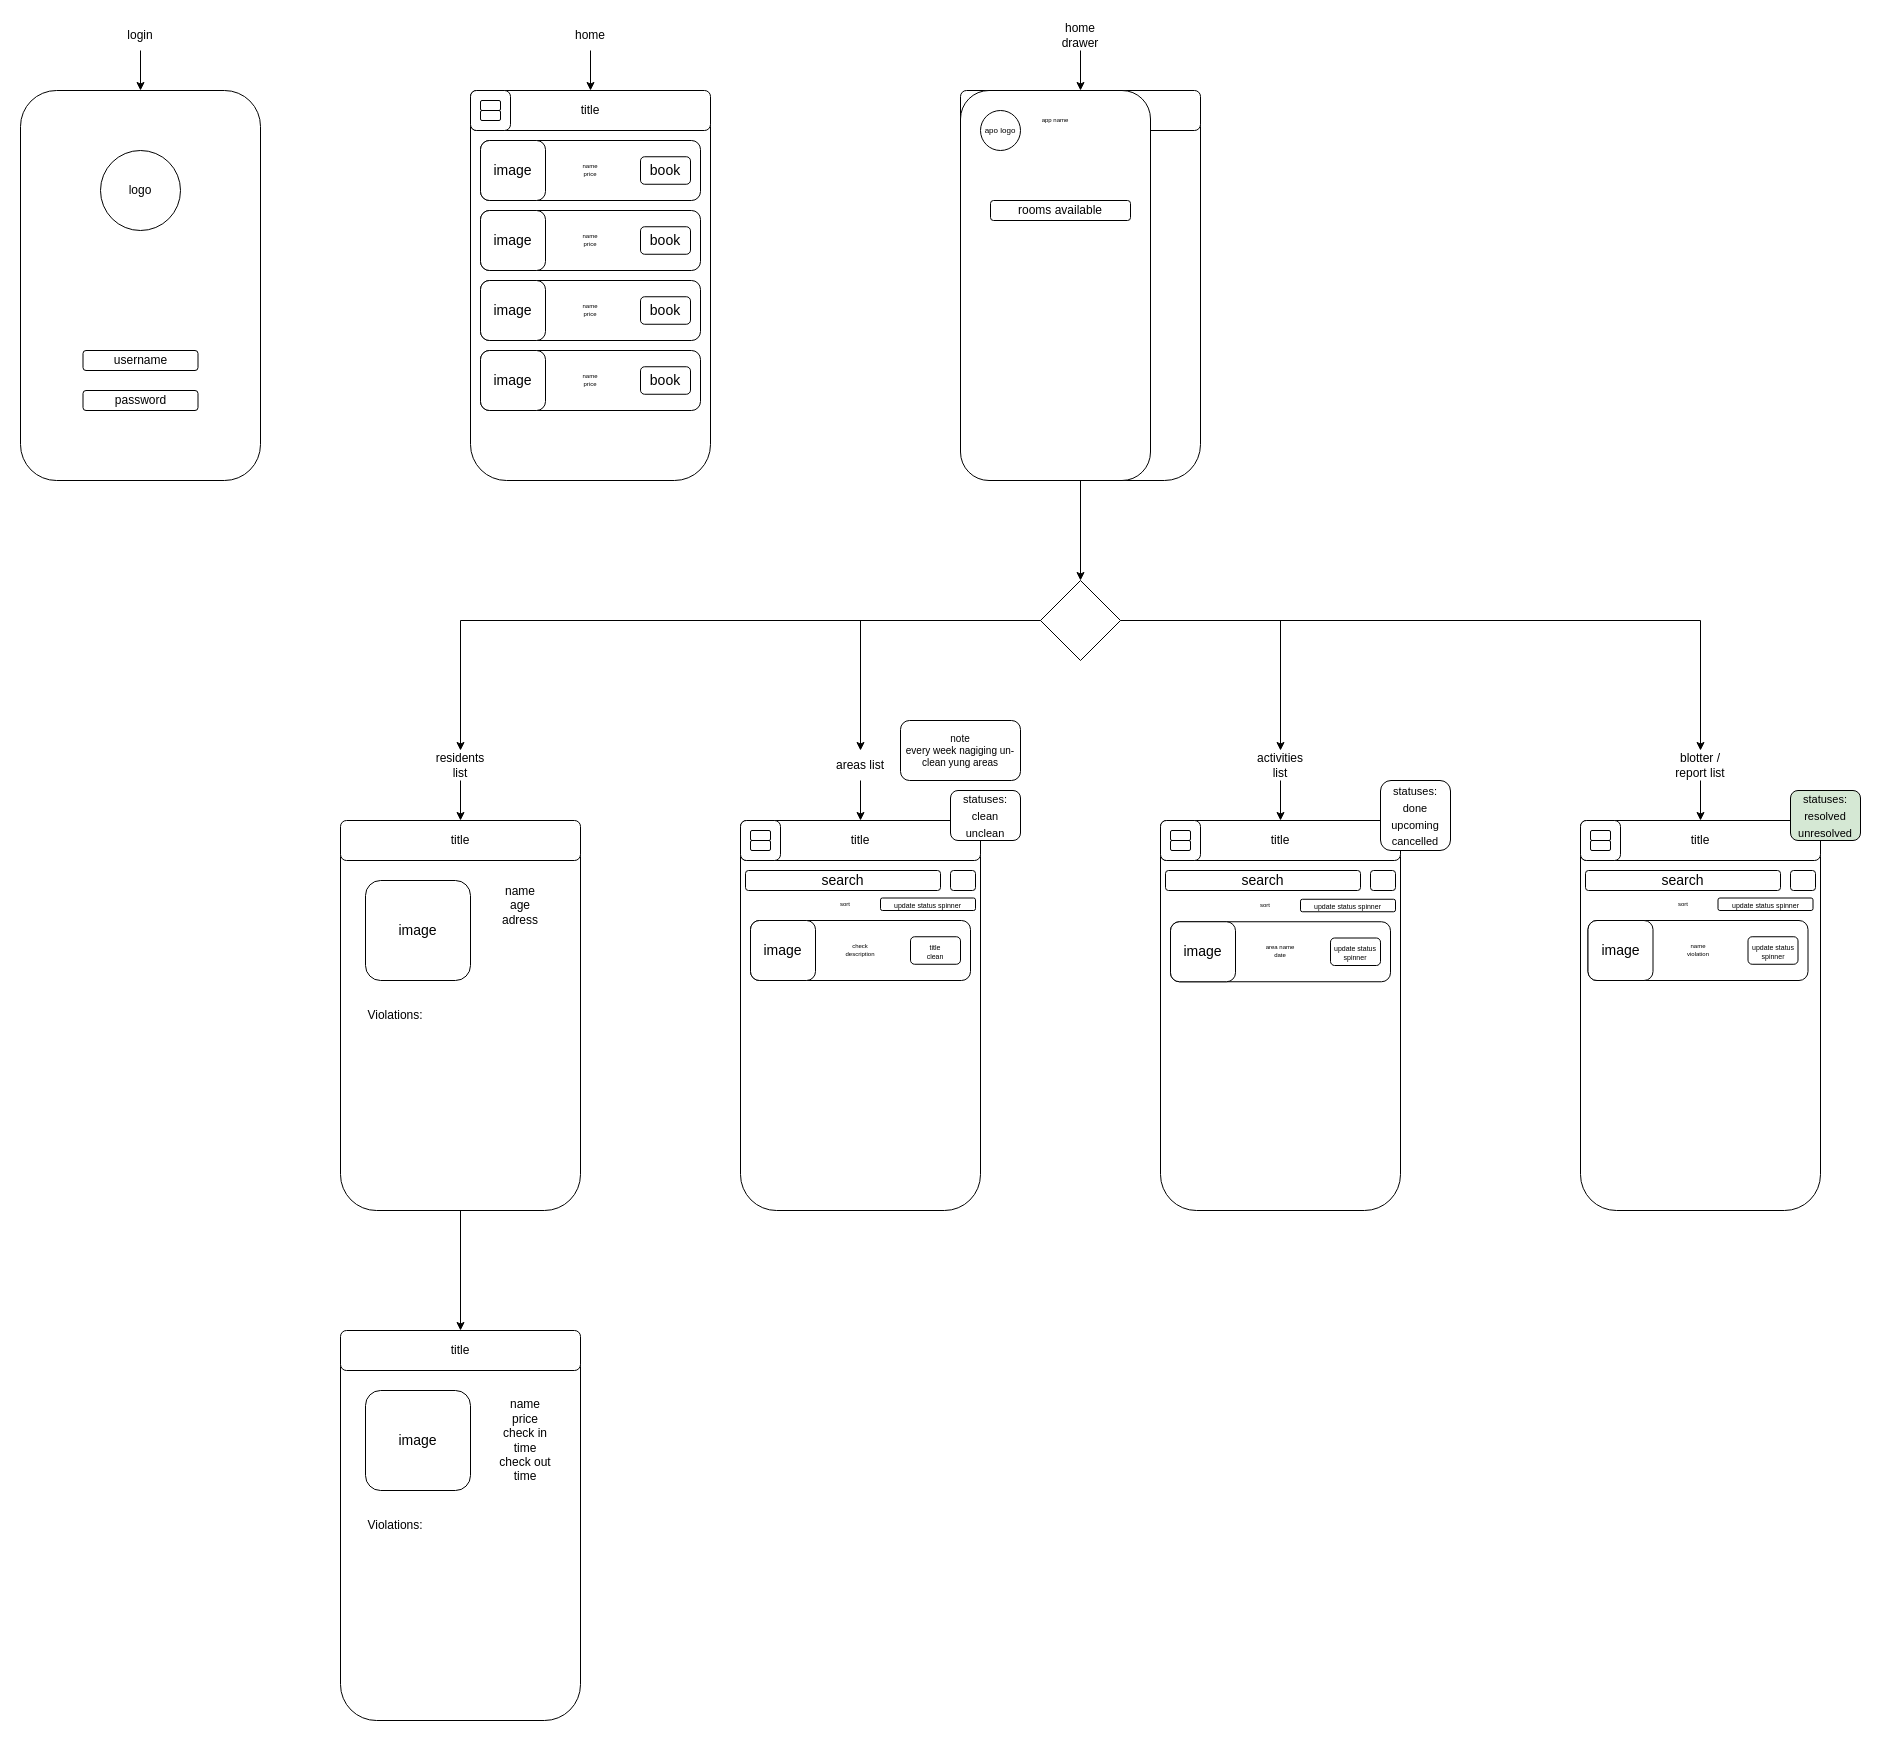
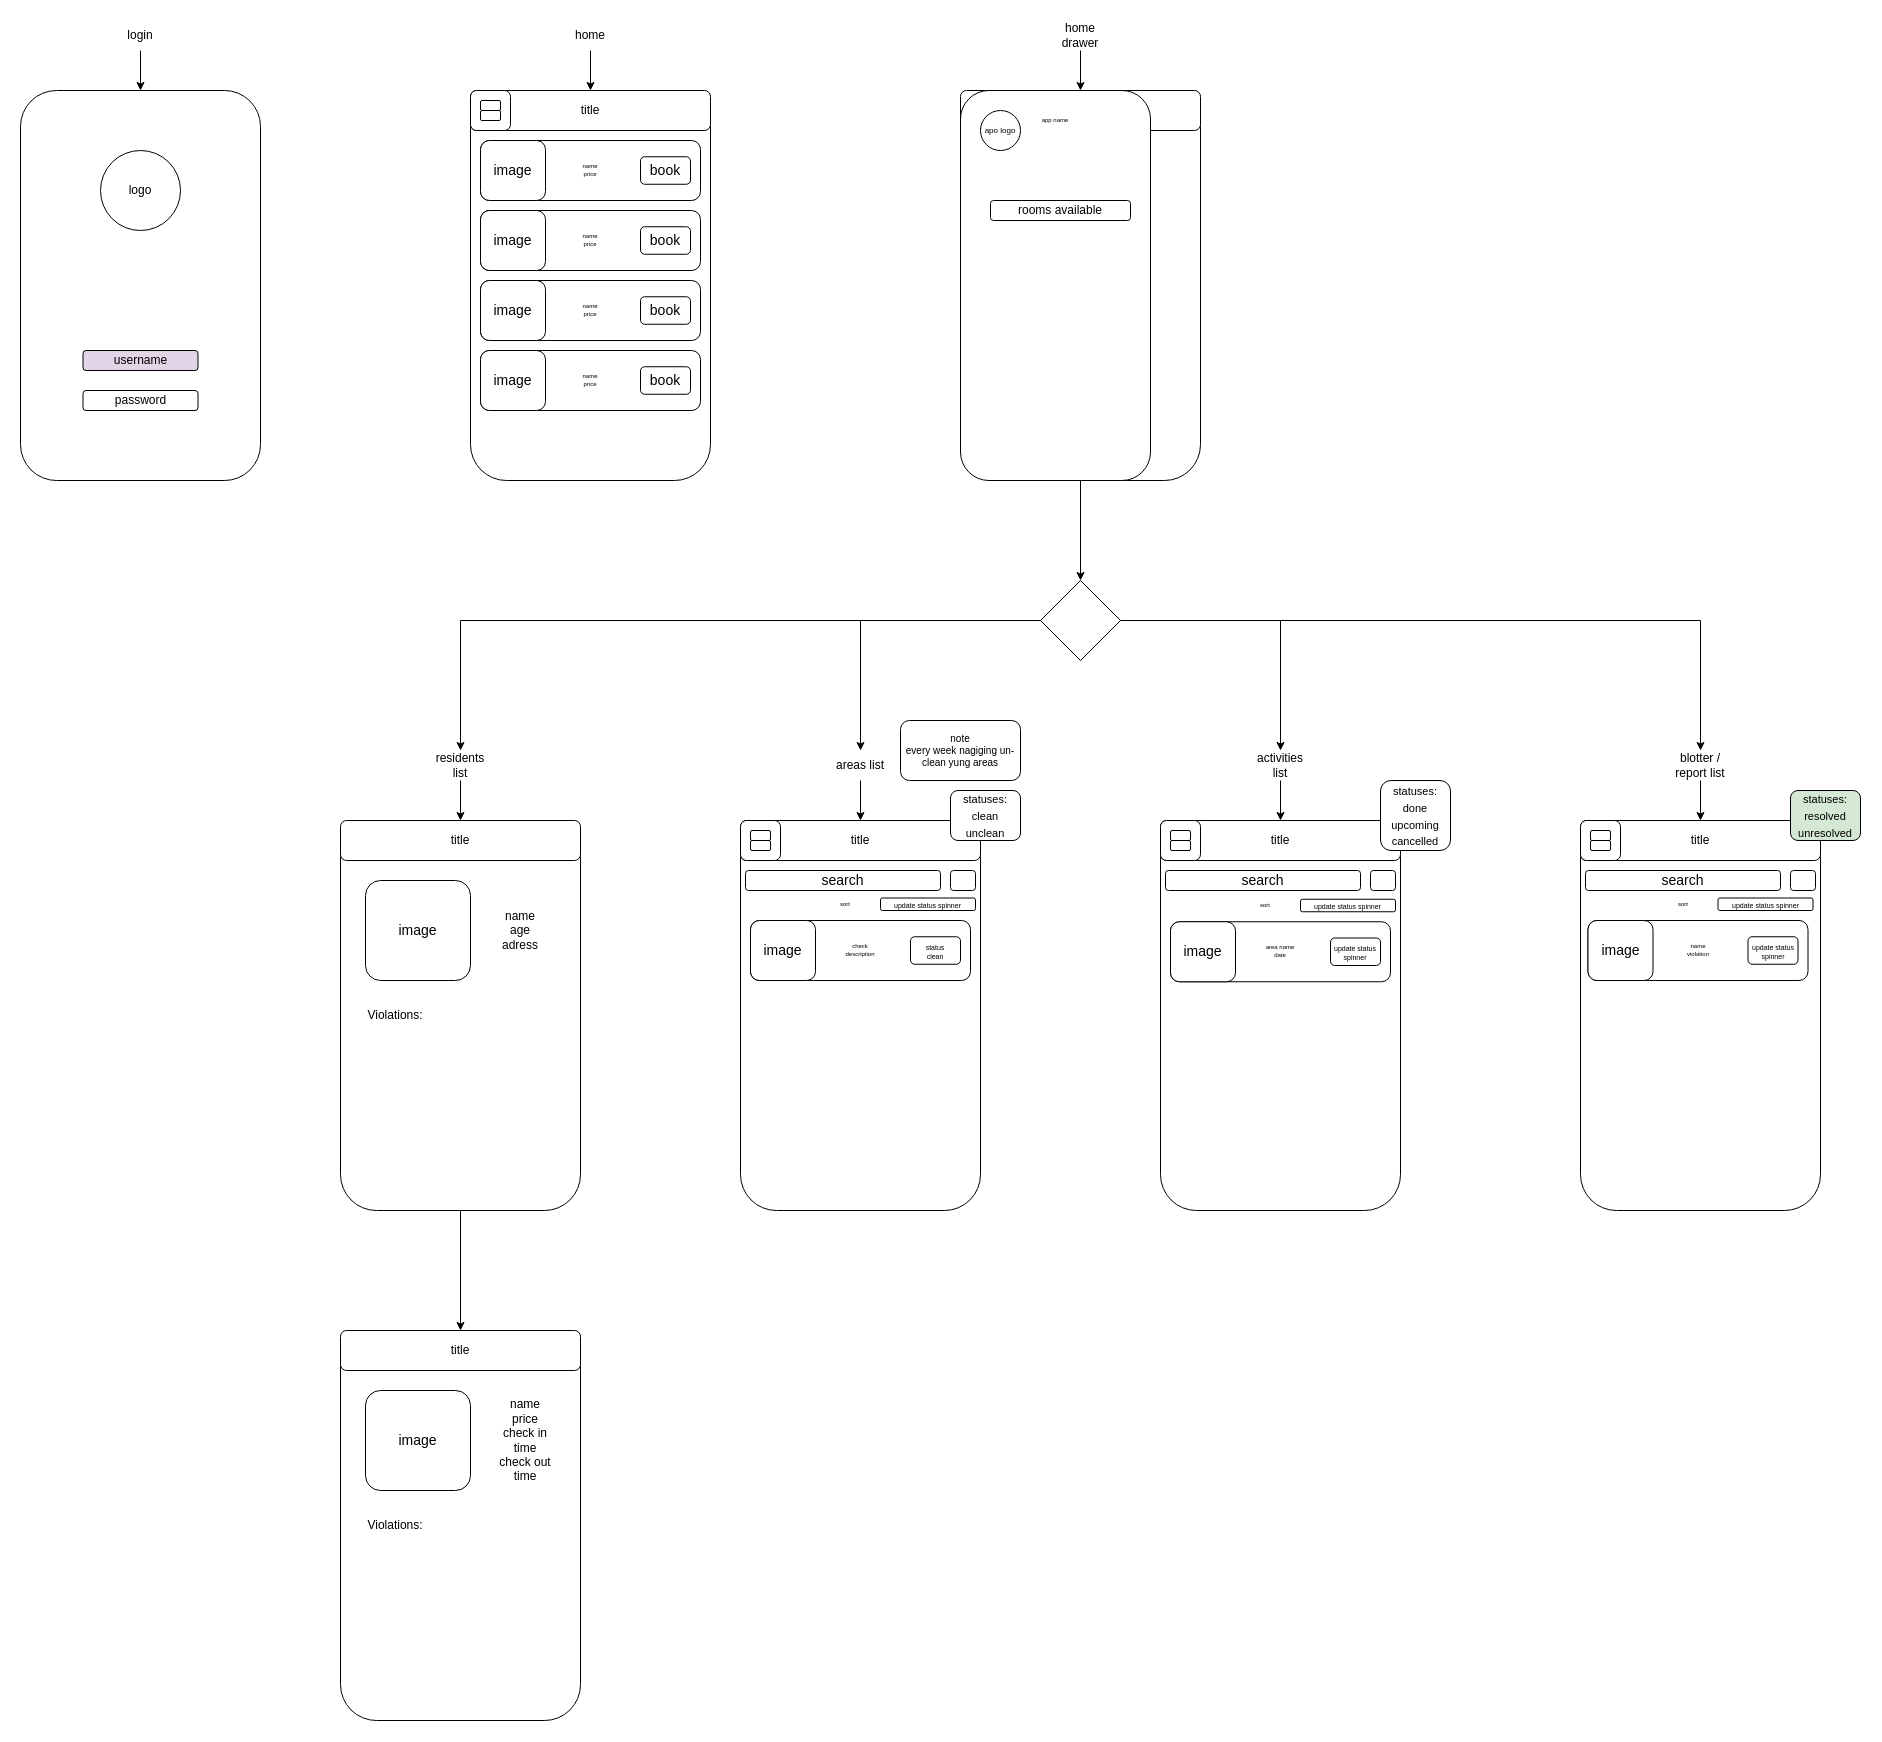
(141, 361) -> (141, 361)
(521, 906) -> (521, 931)
(936, 951) -> (936, 951)
